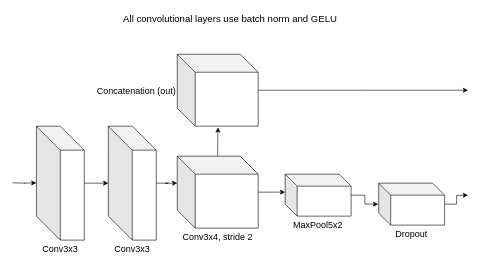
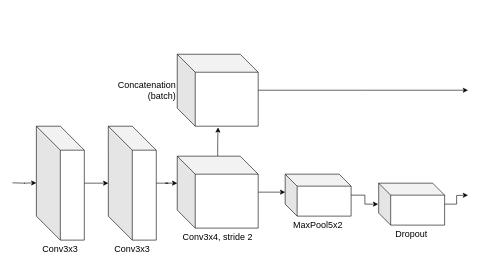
(230, 18) -> none
(135, 90) -> (135, 90)
